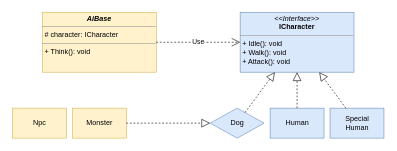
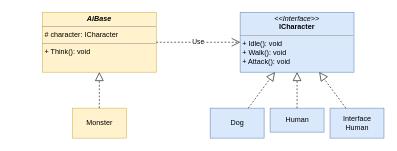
(39, 123) -> none
(164, 123) -> (99, 95)
(237, 123) -> (237, 123)
(297, 123) -> (297, 120)
(358, 123) -> (358, 123)
